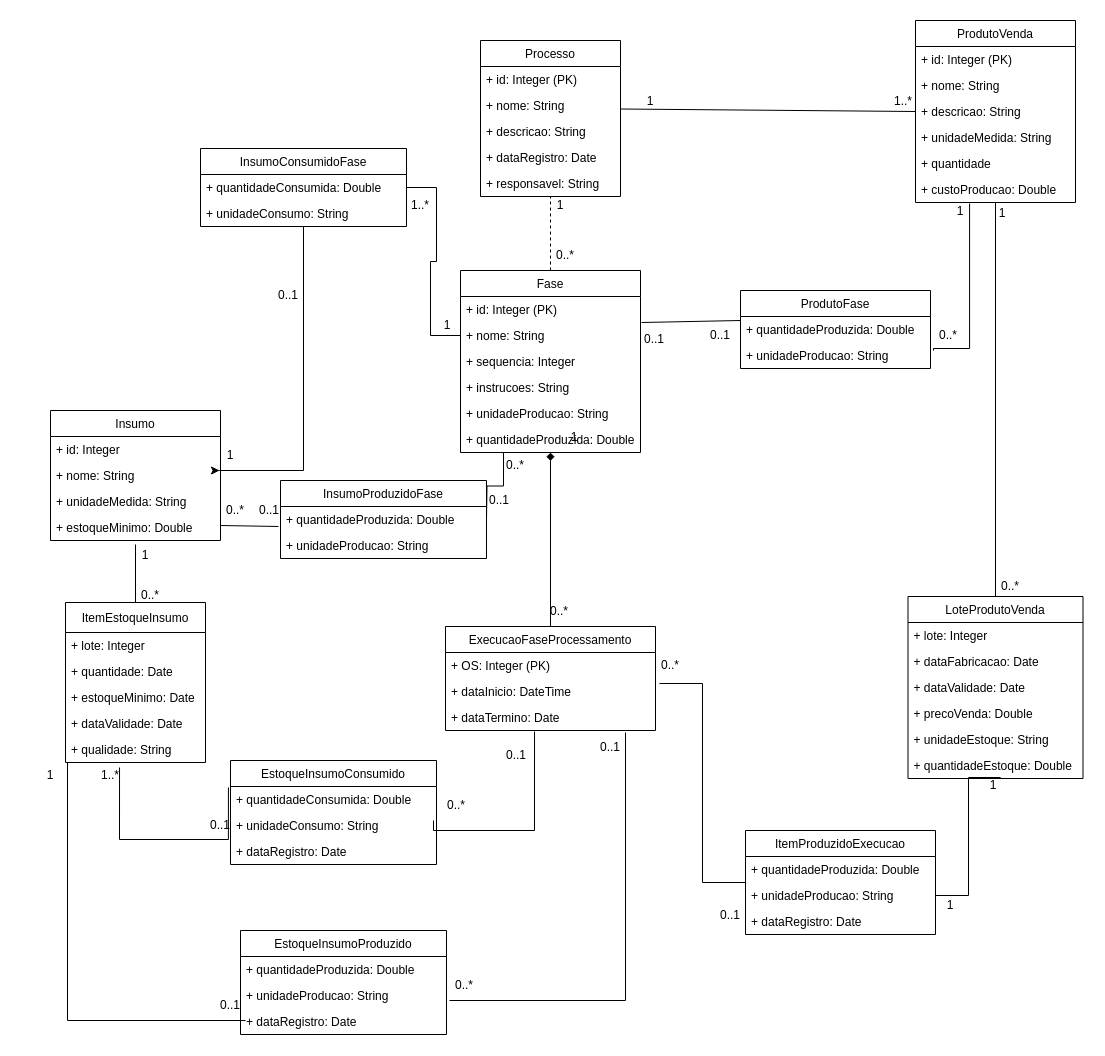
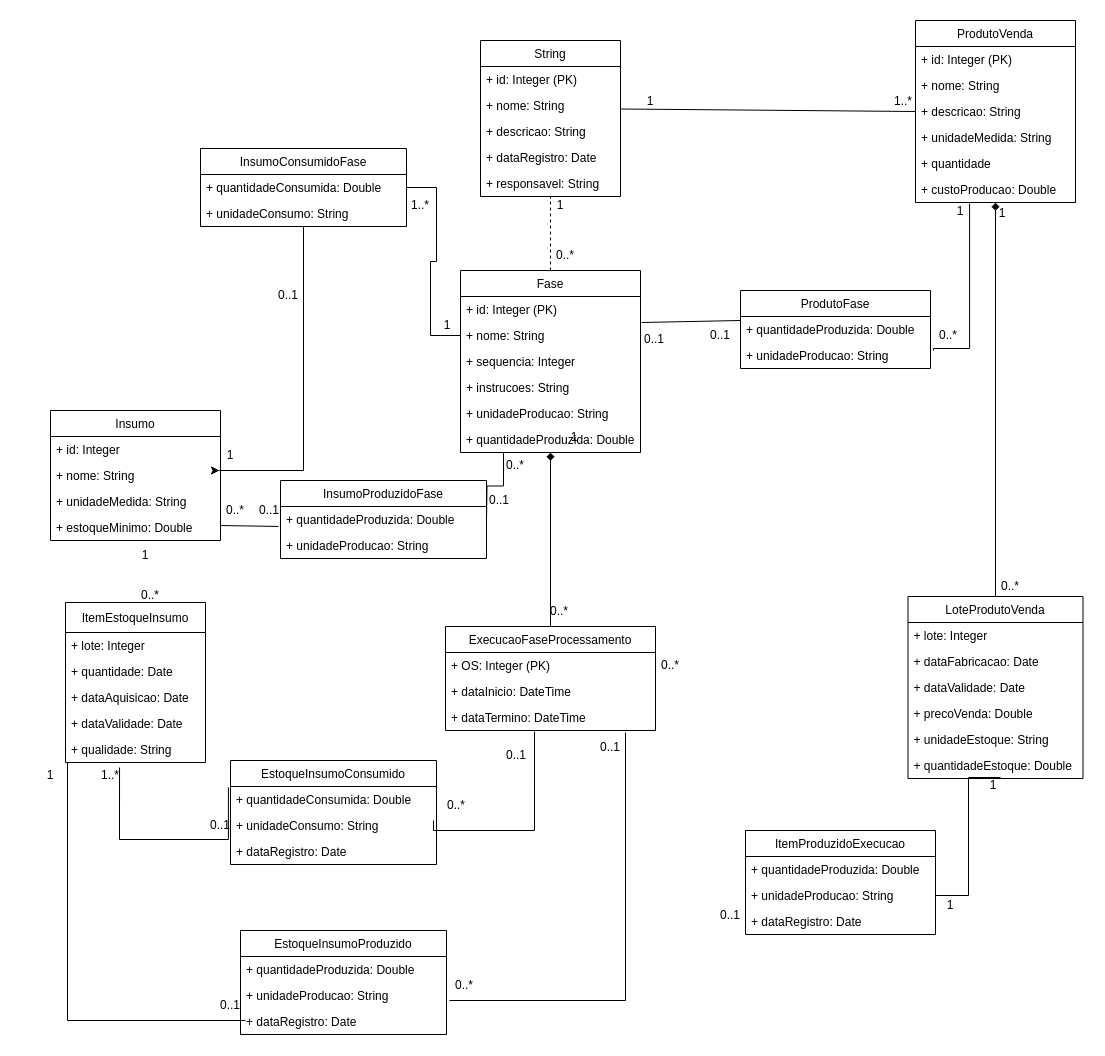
(550, 54) -> (550, 54)
(996, 207) -> (996, 211)
(136, 573) -> none
(134, 698) -> (134, 698)
(509, 718) -> (520, 718)
(703, 783) -> none
